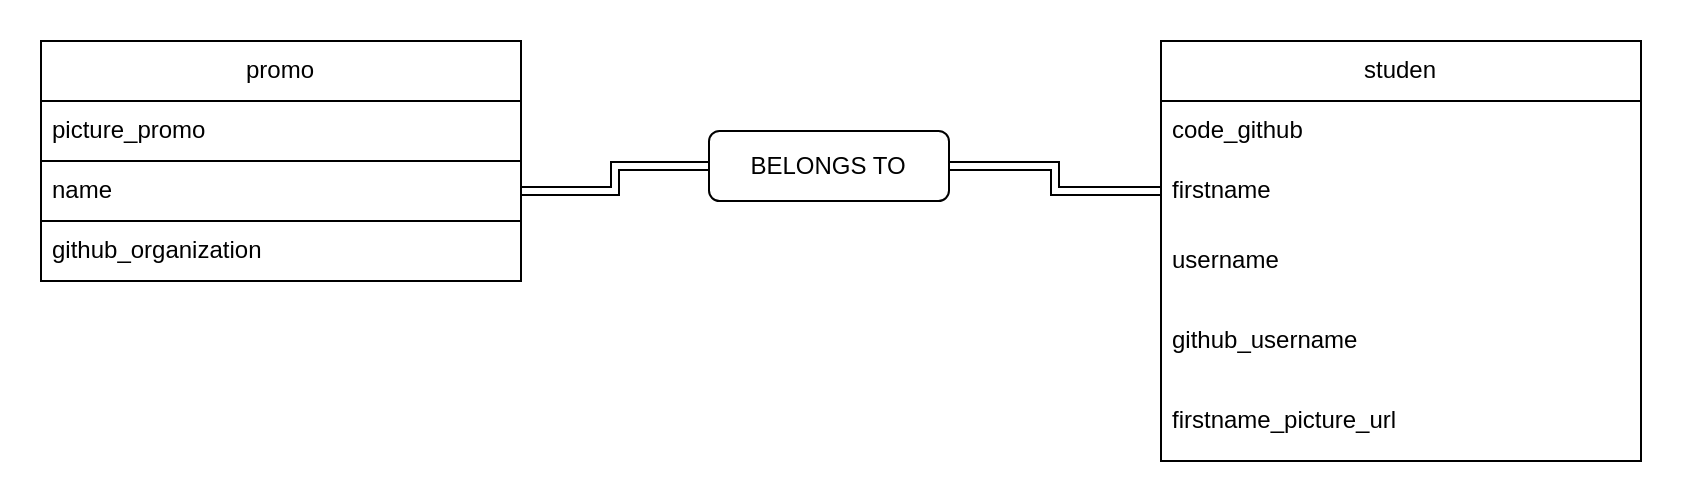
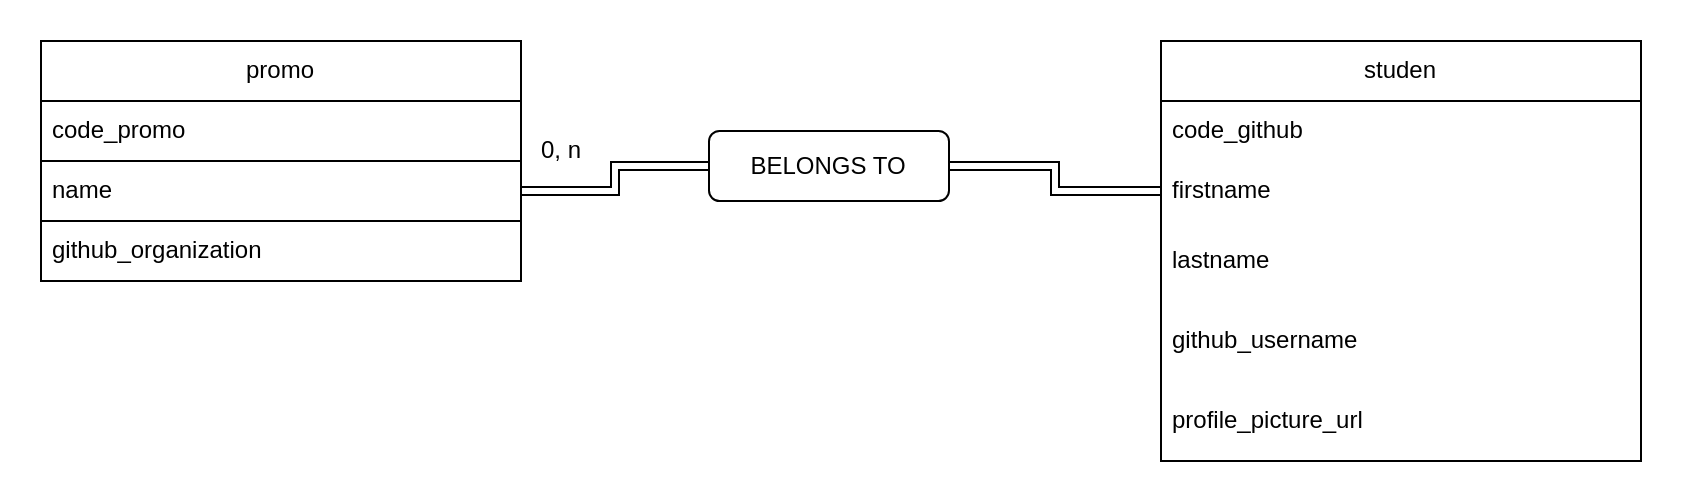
(137, 131) -> (120, 131)
none -> (561, 151)
(1227, 261) -> (1224, 261)
(1305, 421) -> (1288, 421)
